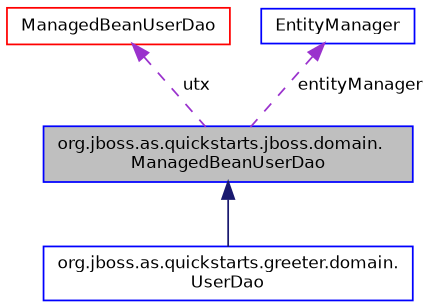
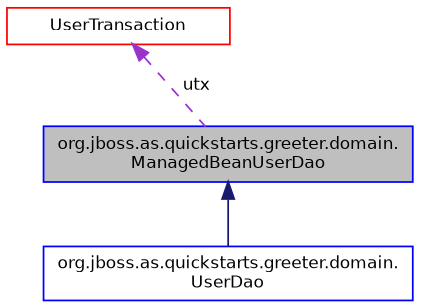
(118, 26) -> (118, 26)
(338, 26) -> none
(228, 154) -> (228, 154)
